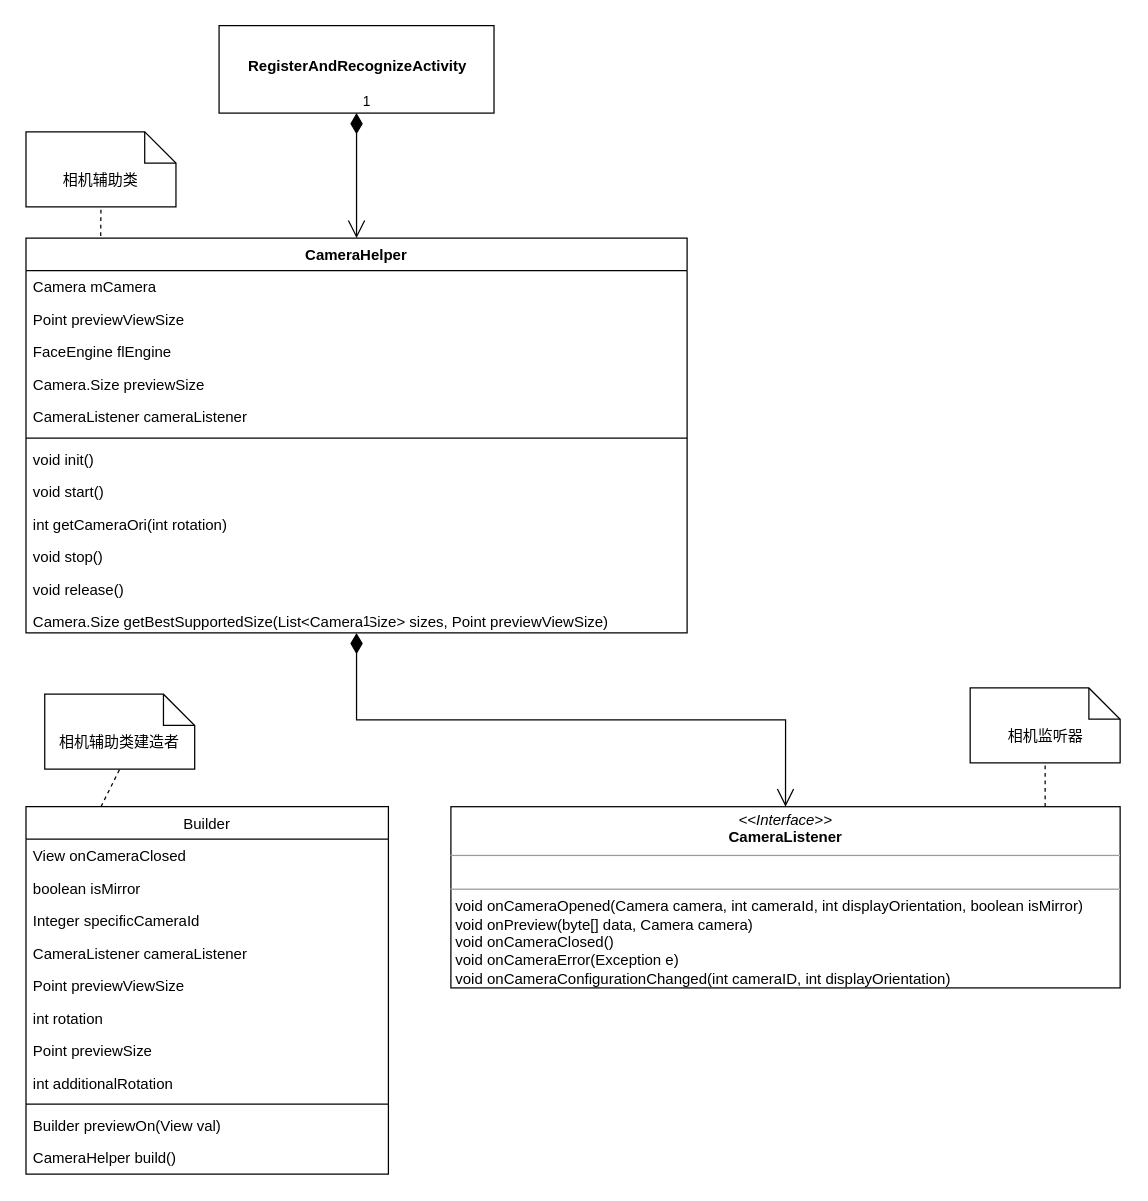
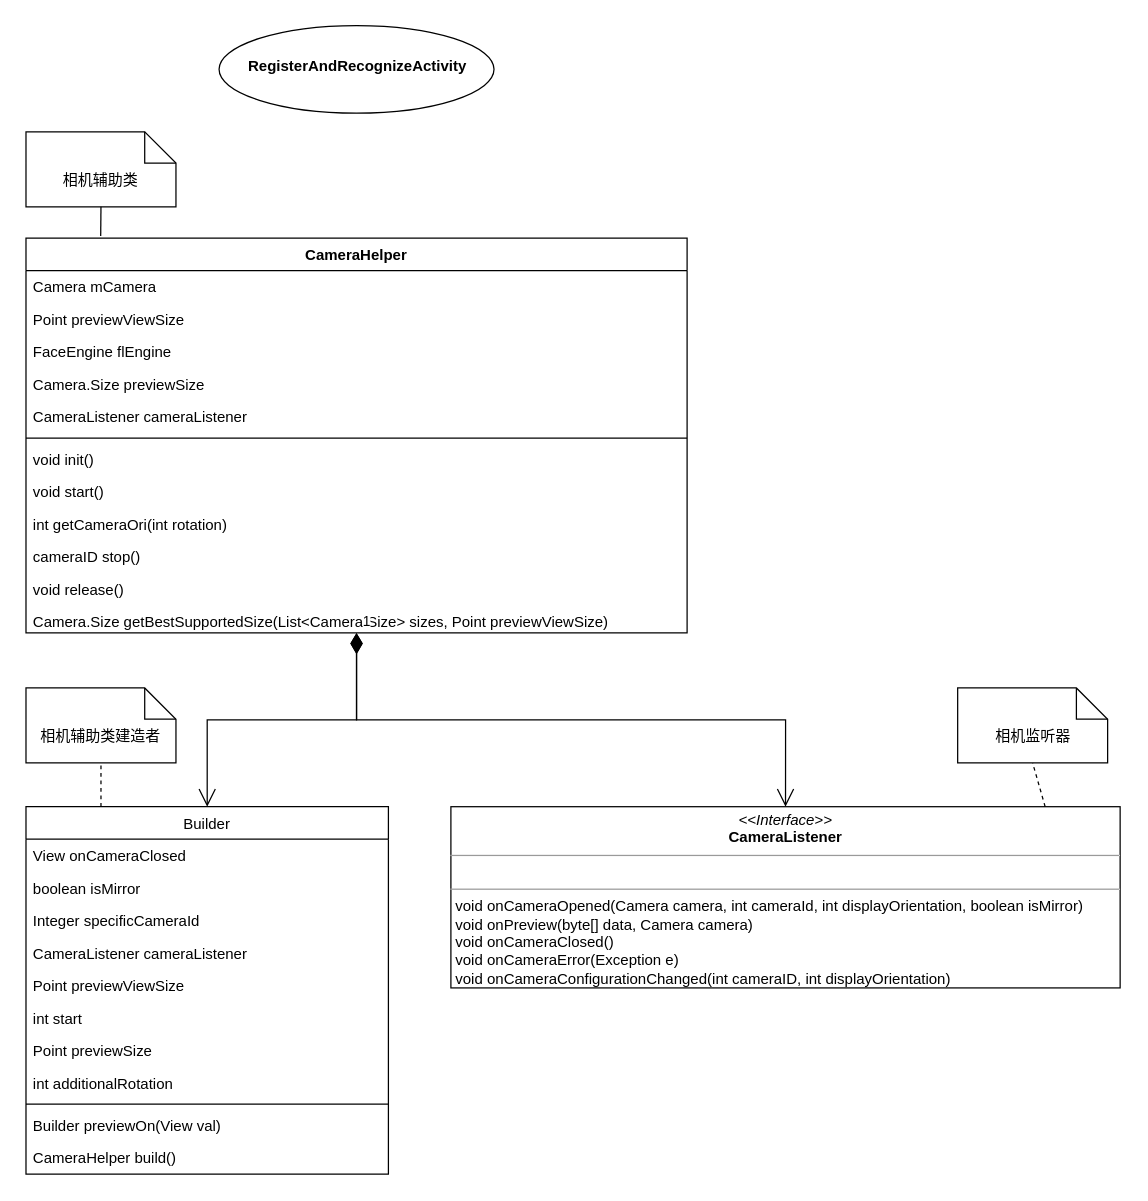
(356, 69) -> (356, 69)
(356, 184) -> none
(101, 220) -> (101, 220)
(75, 558) -> (94, 558)
none -> (239, 720)
(1045, 726) -> (1033, 726)
(119, 732) -> (101, 726)
(77, 1019) -> (66, 1019)
